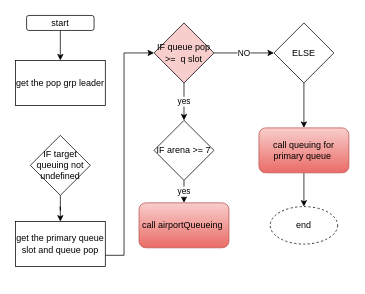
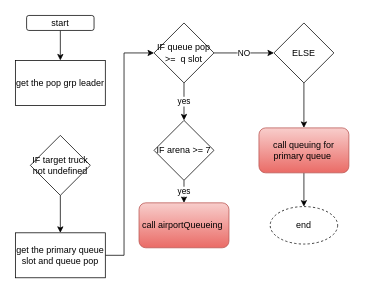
(184, 53) -> (184, 53)
(60, 165) -> (60, 165)
(60, 244) -> (60, 255)
